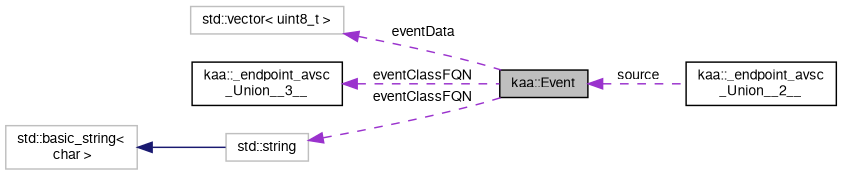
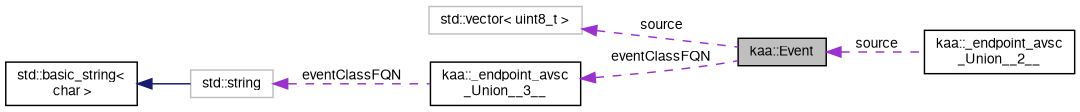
(422, 32) -> (660, 25)
(413, 120) -> (359, 84)
(72, 147) -> (72, 84)
